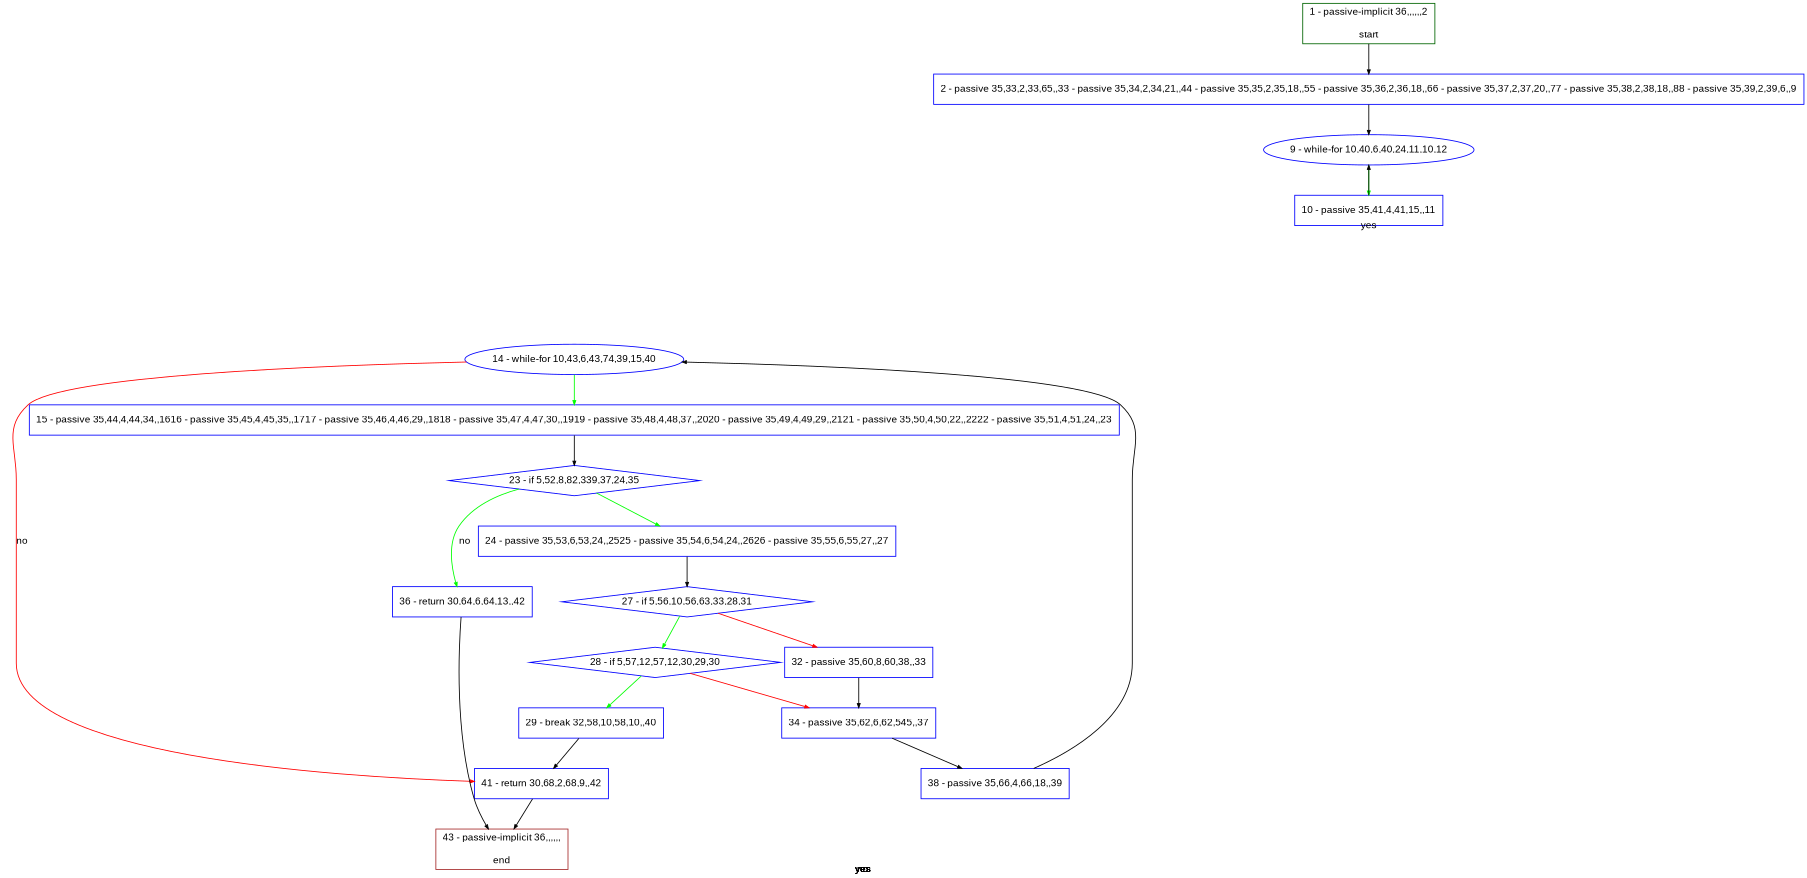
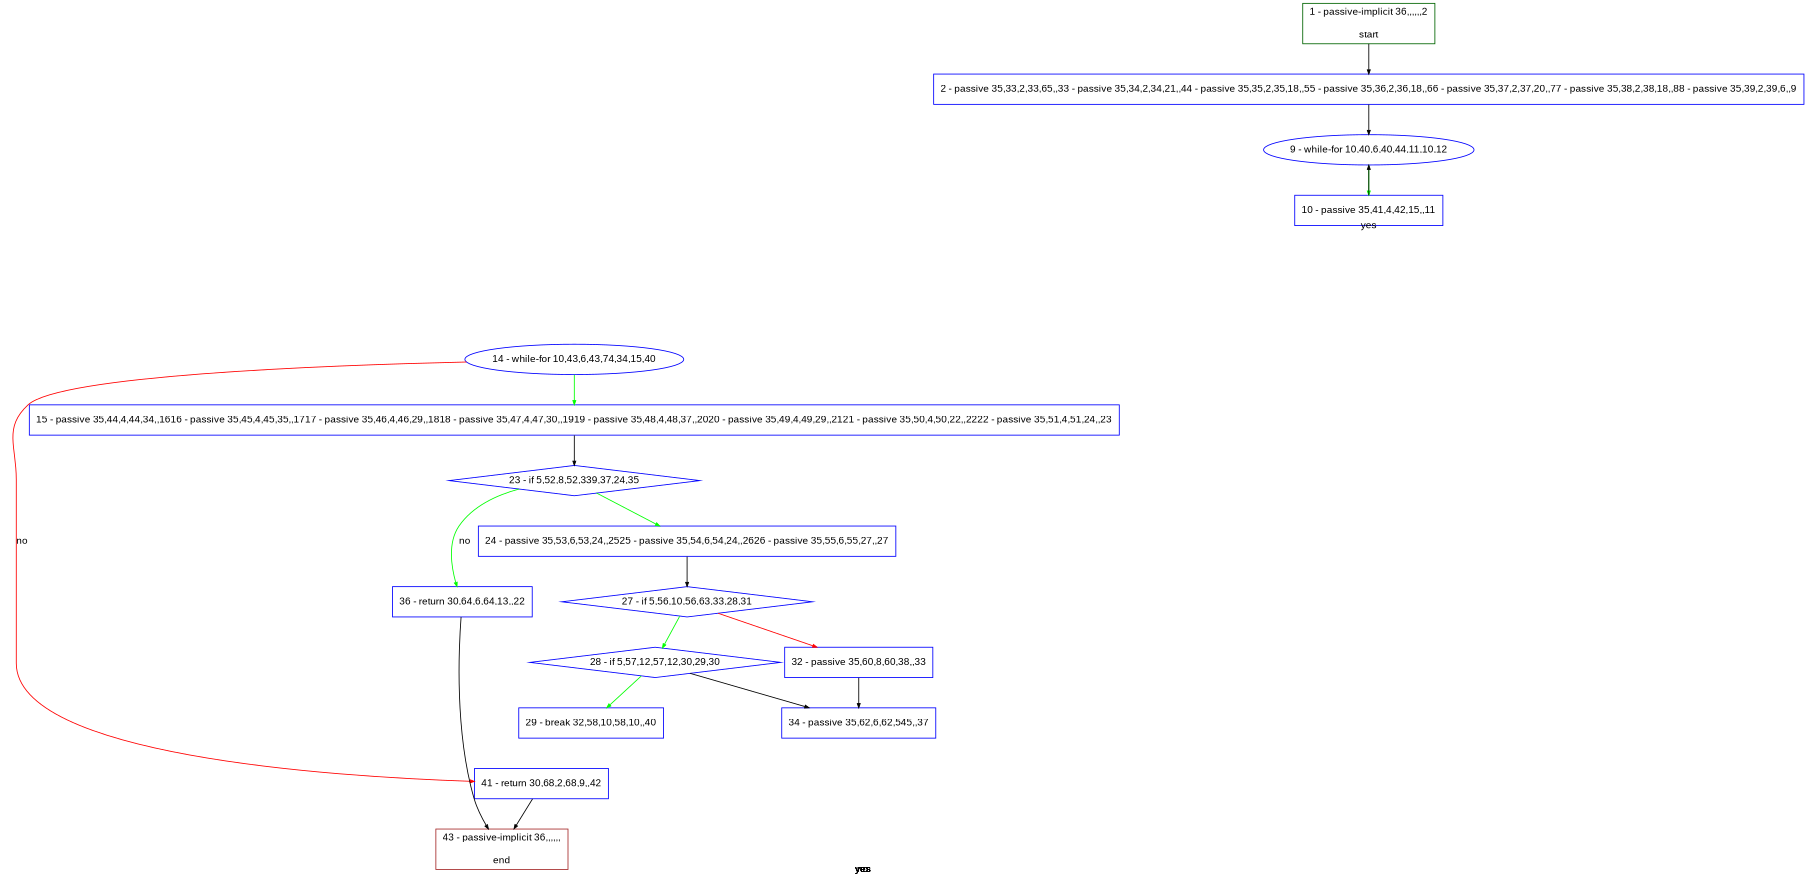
(1369, 150) -> (1369, 150)
(1369, 210) -> (1369, 210)
(574, 359) -> (574, 359)
(574, 481) -> (574, 481)
(462, 602) -> (462, 602)
(747, 690) -> (747, 690)
(568, 752) -> none
(995, 784) -> none
